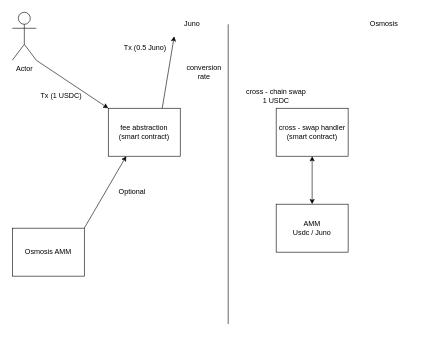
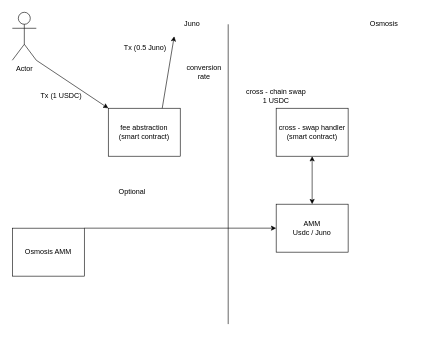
(105, 193) -> (270, 228)
